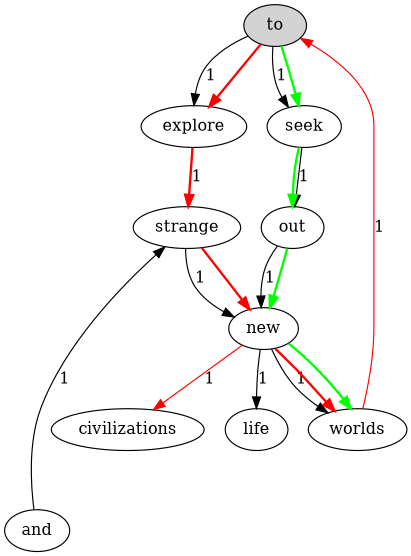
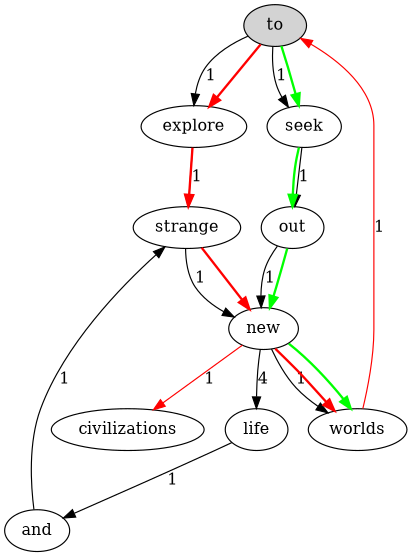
(264, 379) -> (264, 379)
none -> (153, 478)
